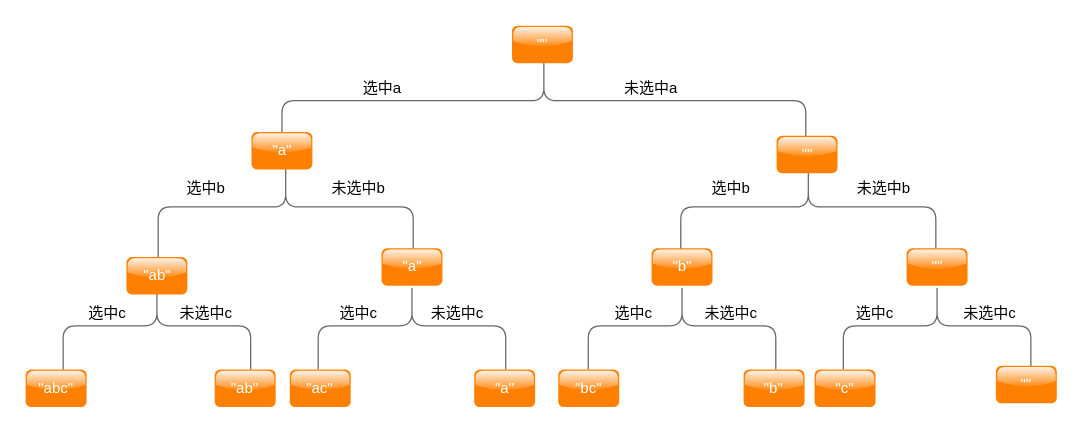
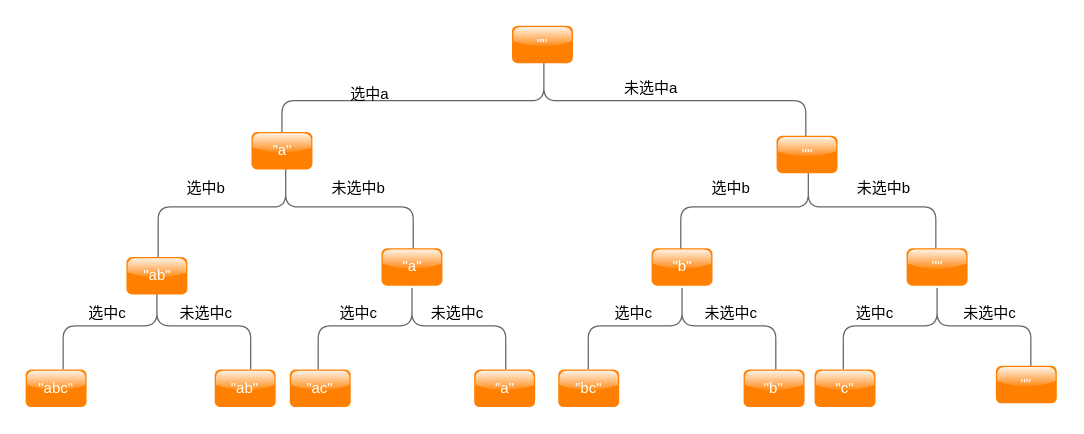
(382, 88) -> (369, 94)
